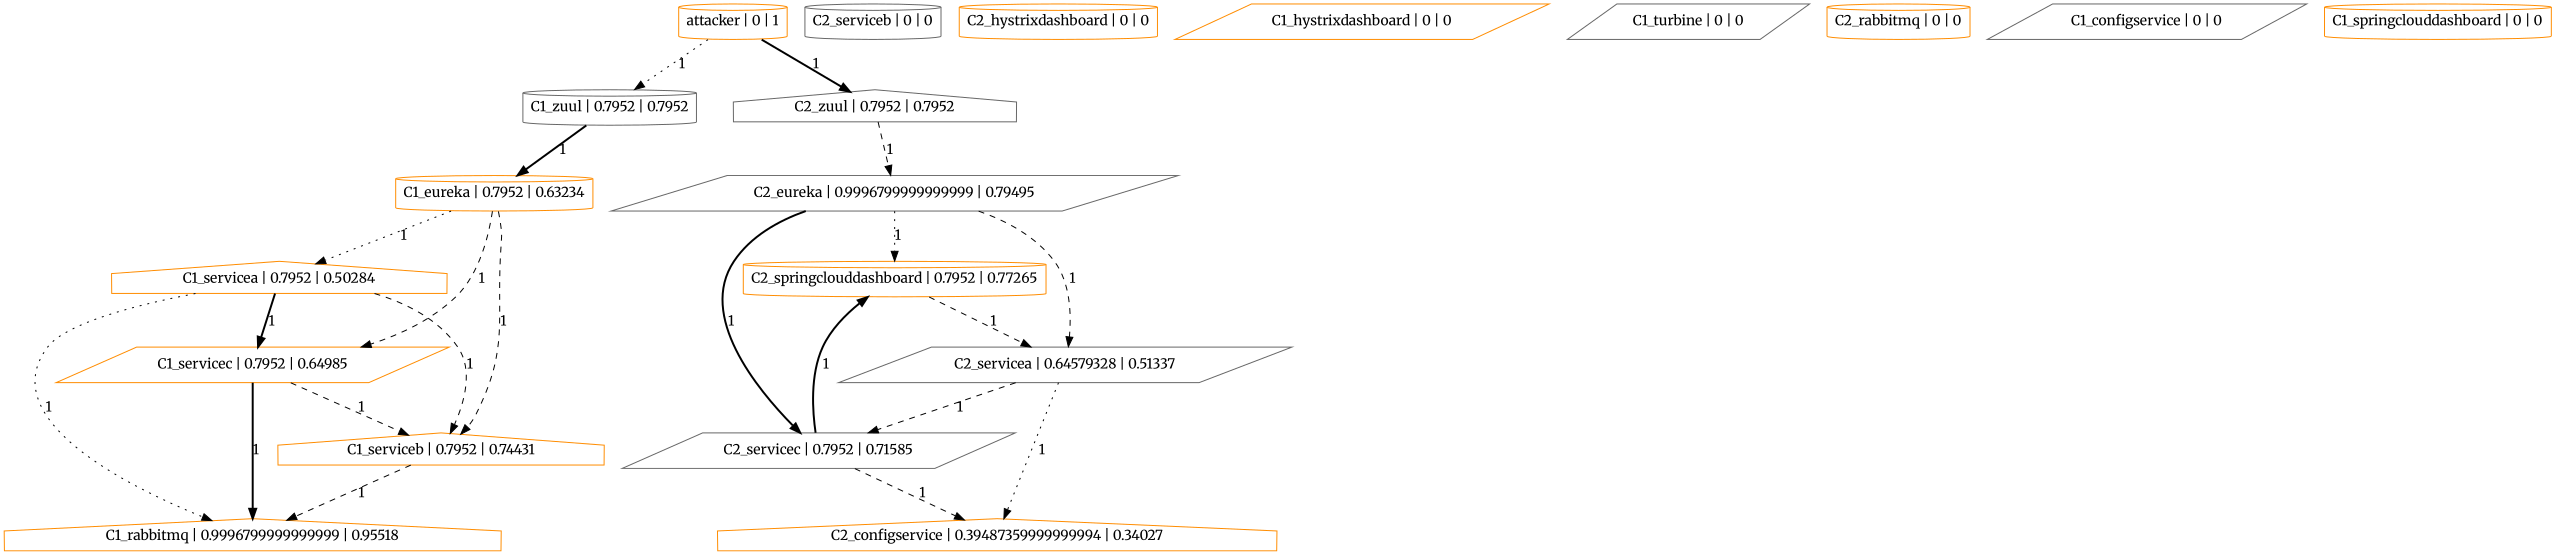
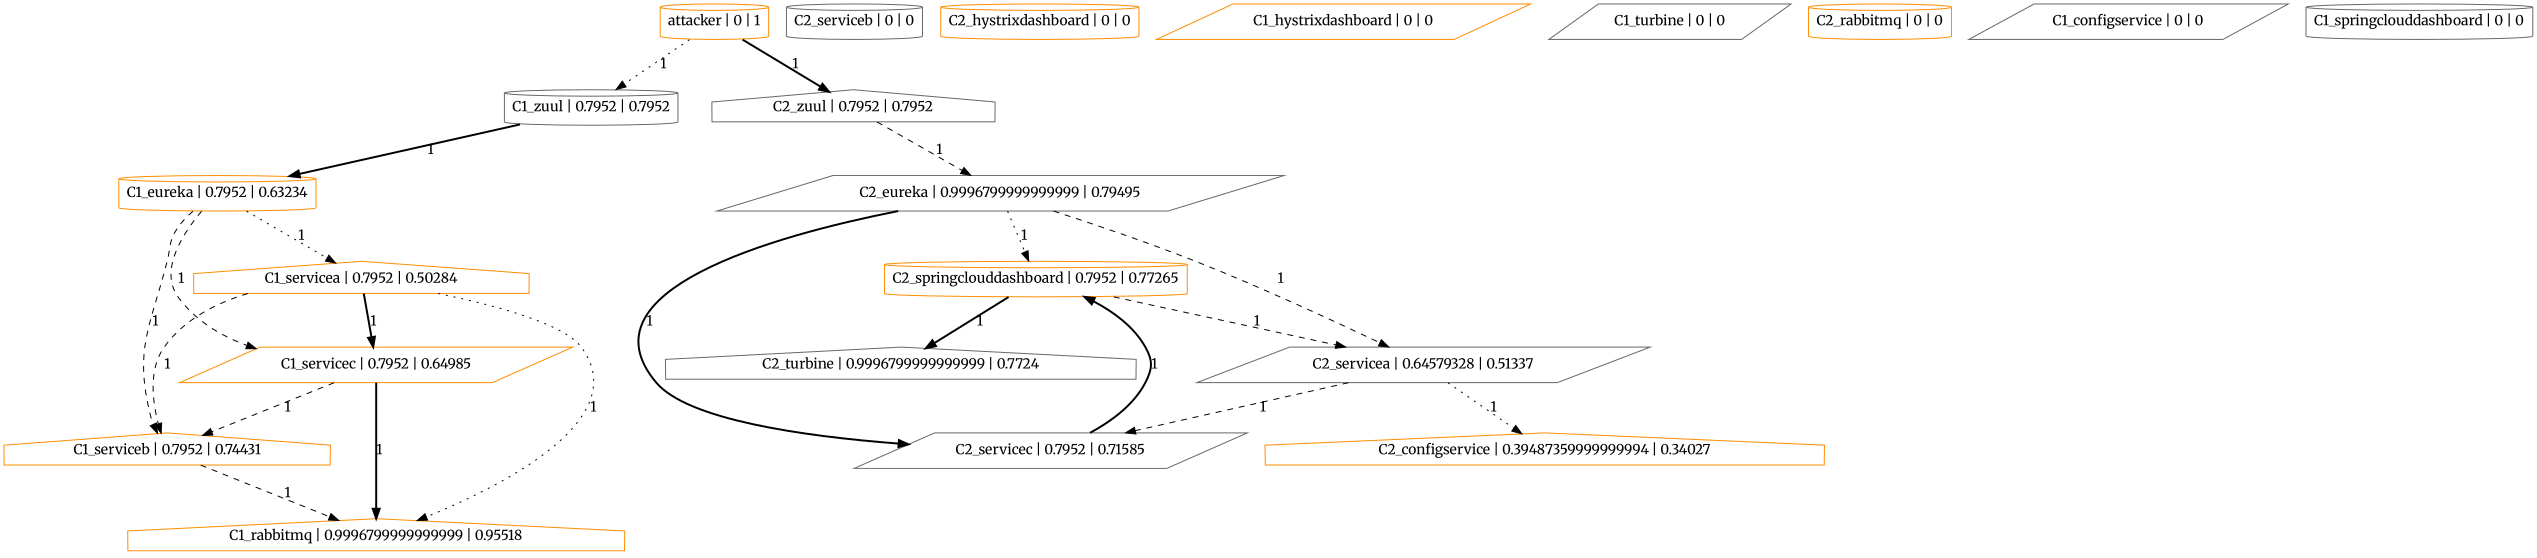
(2438, 22) -> (2419, 22)
none -> (901, 365)
(905, 492) -> none
